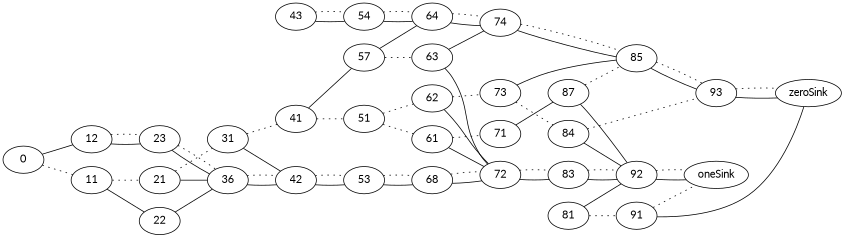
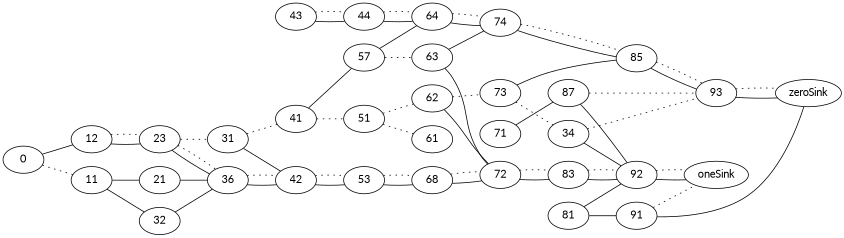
(364, 17) -> (364, 17)
(603, 76) -> (642, 93)
(568, 134) -> (568, 134)
(461, 137) -> none
(466, 157) -> none
(185, 165) -> (194, 139)
(126, 180) -> (126, 180)
(603, 216) -> (603, 216)
(160, 221) -> (160, 221)
